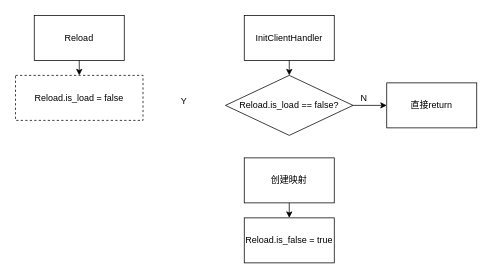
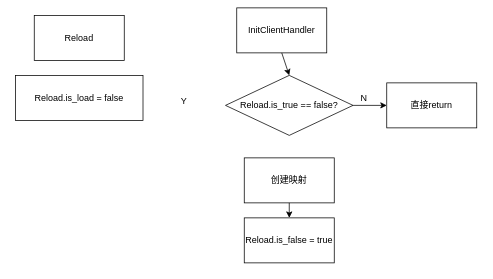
(289, 38) -> (282, 30)
(79, 65) -> none
(79, 98) -> (79, 98)
(289, 105) -> (289, 105)
